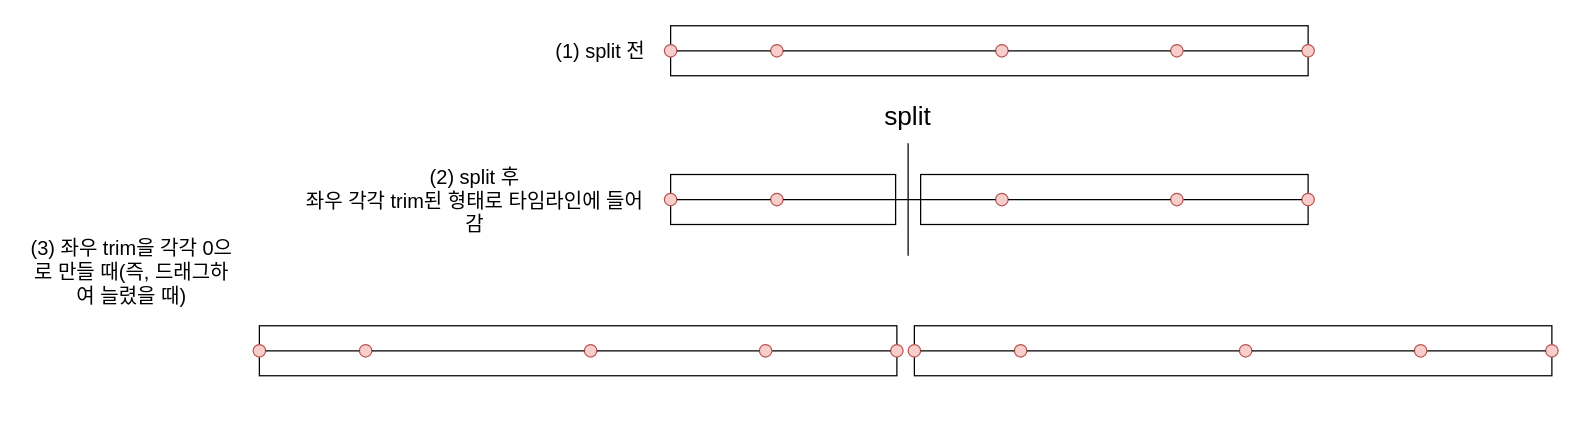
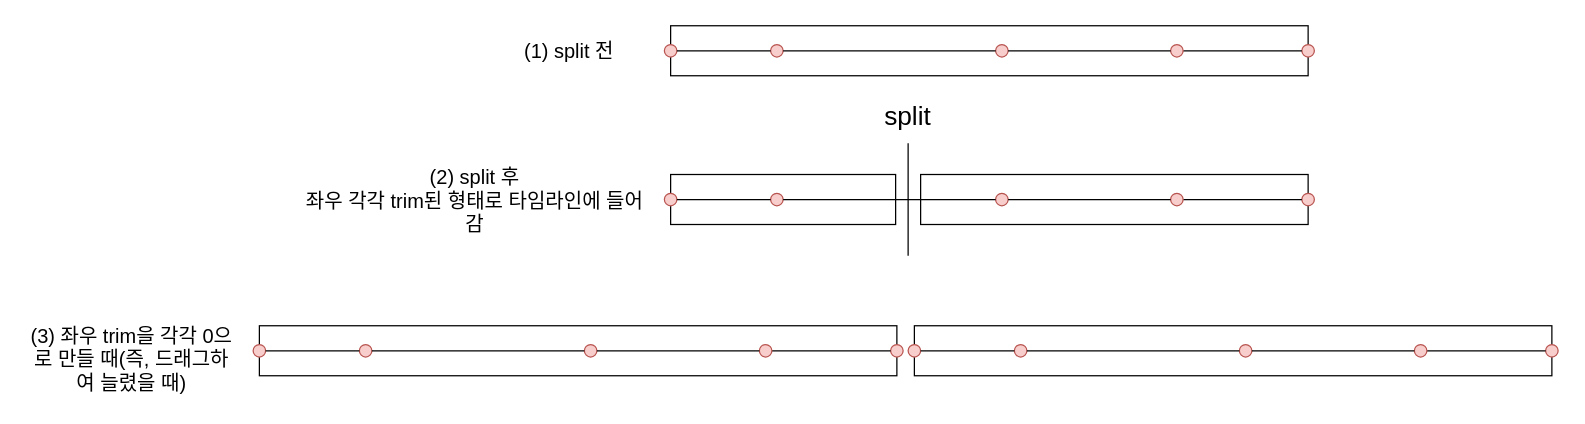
(601, 51) -> (569, 51)
(132, 272) -> (132, 359)
